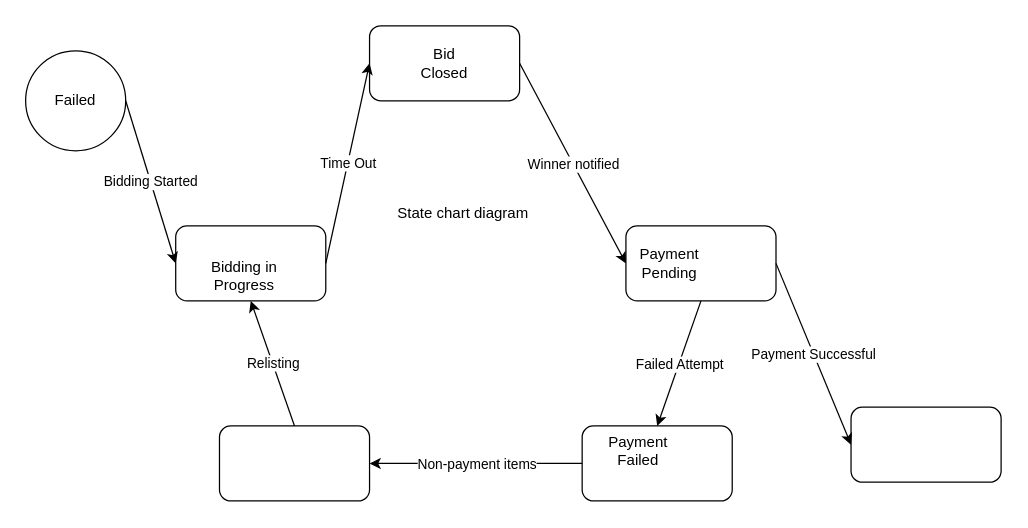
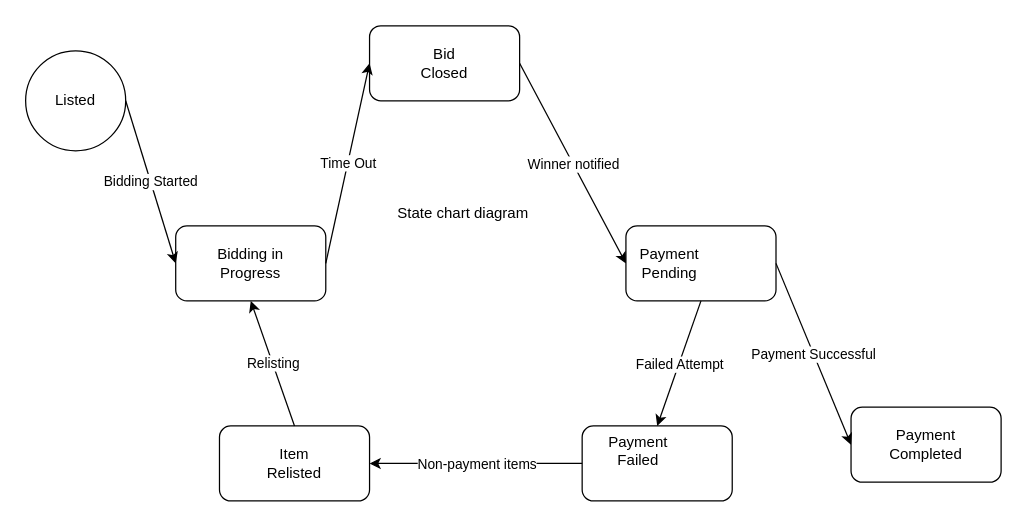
(76, 101) -> (76, 101)
(244, 276) -> (251, 263)
none -> (926, 444)
none -> (294, 463)
